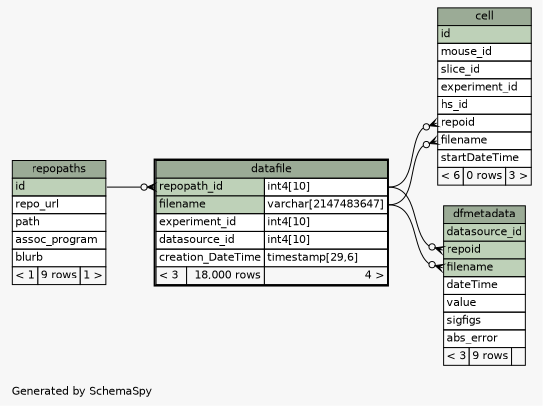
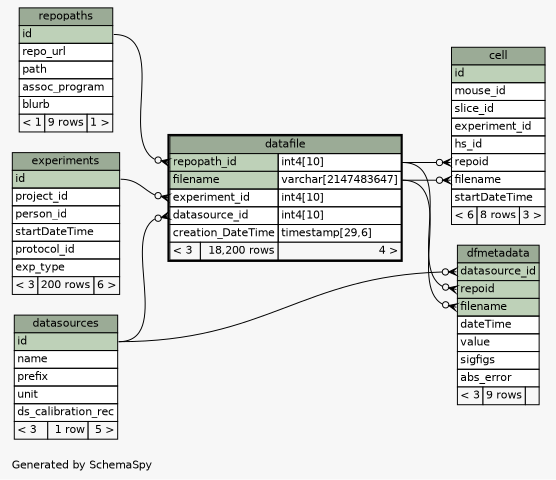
(484, 176) -> (498, 215)
none -> (65, 224)
(228, 275) -> (242, 251)
none -> (65, 377)
